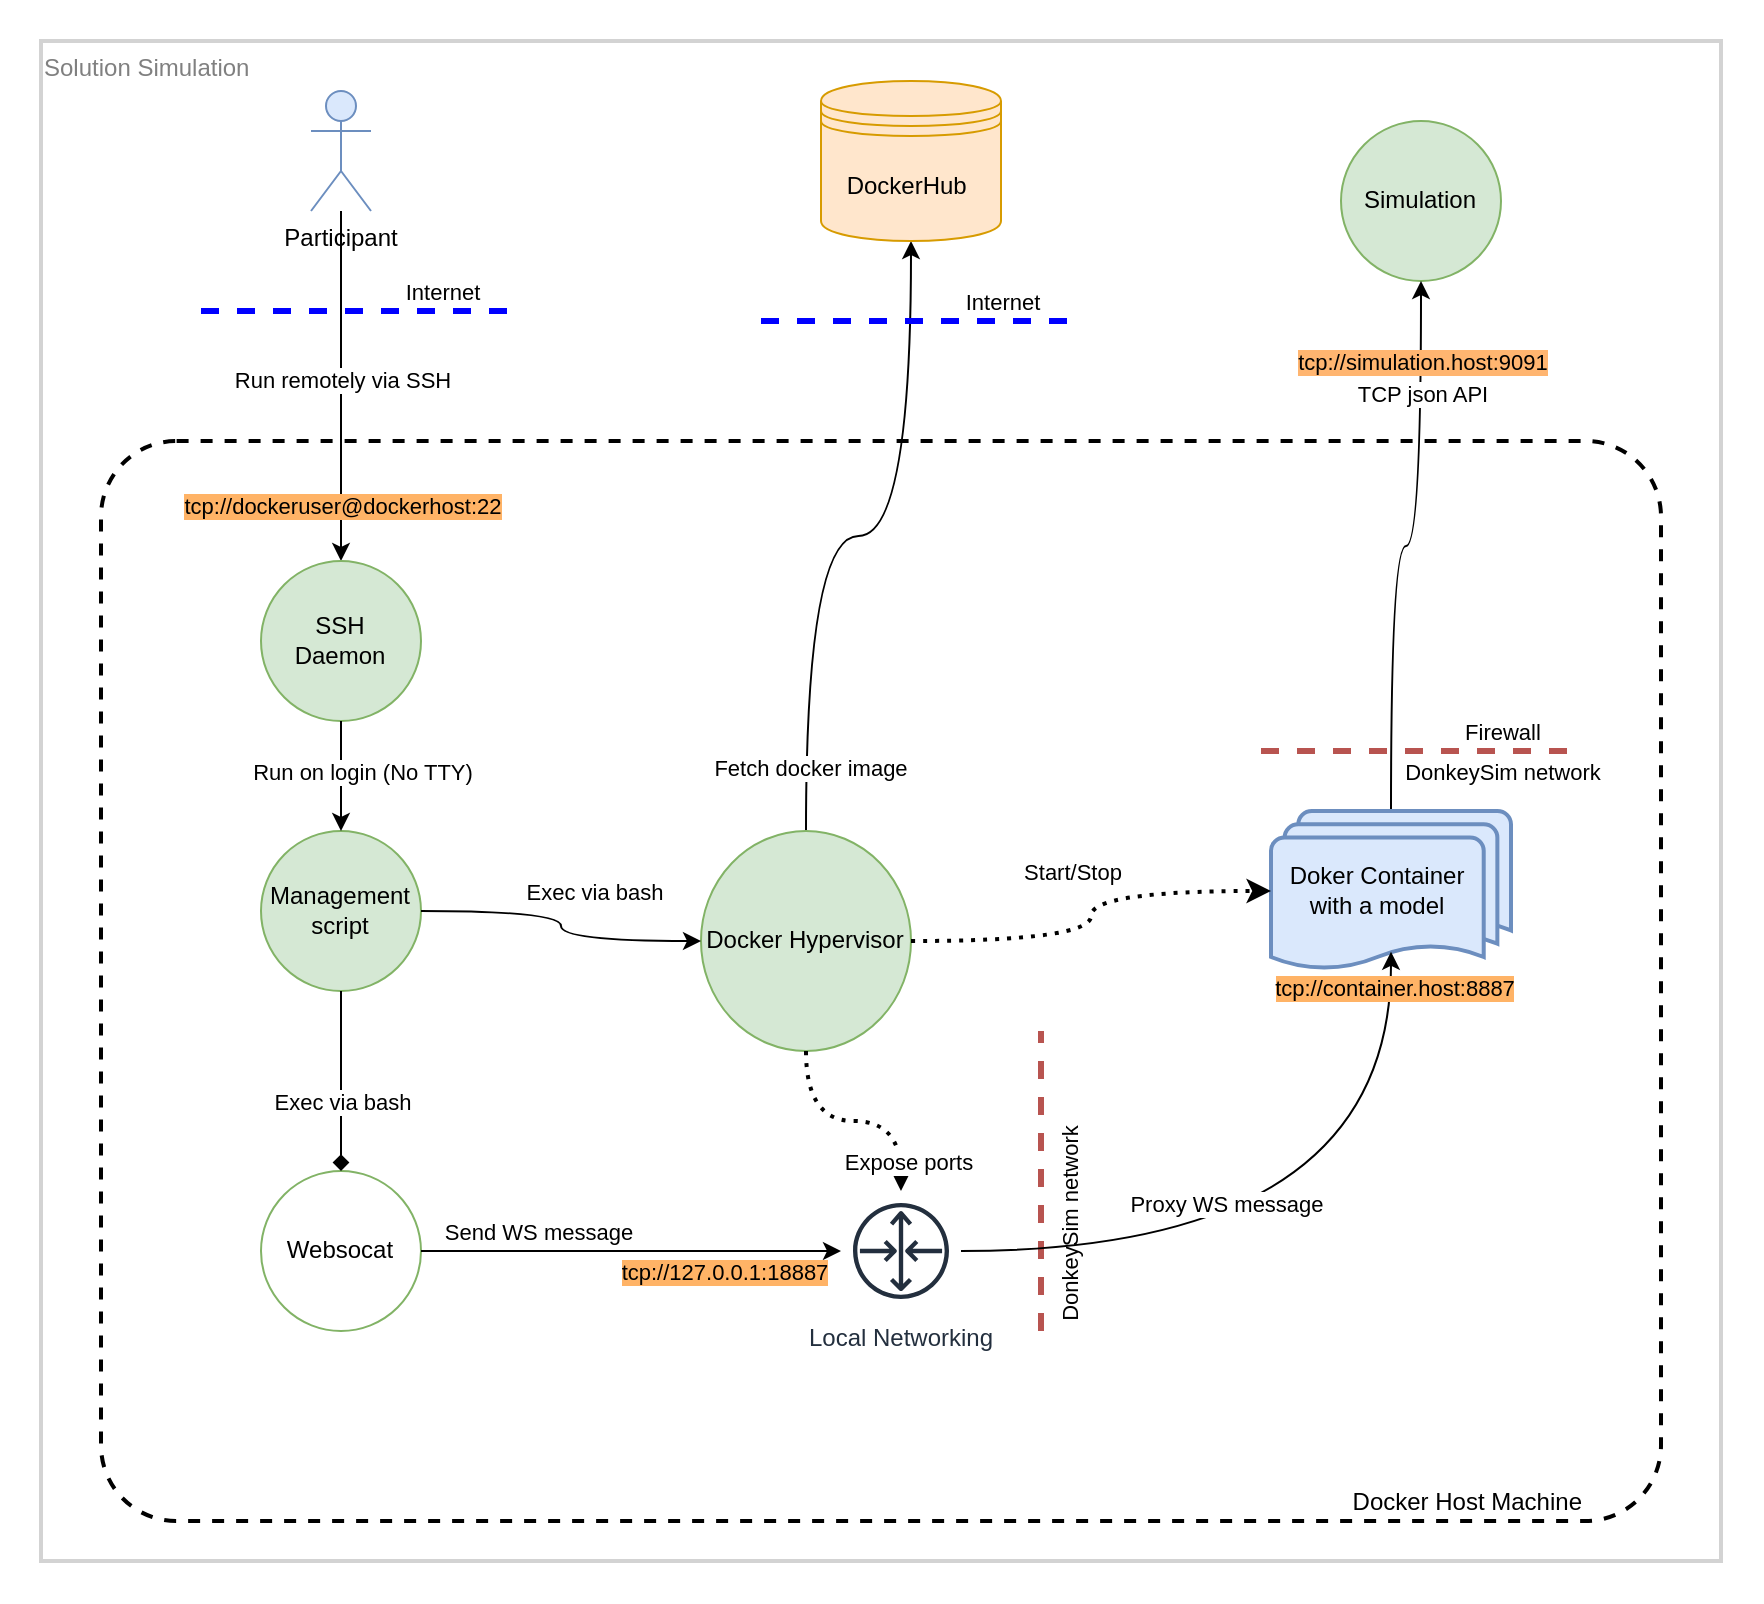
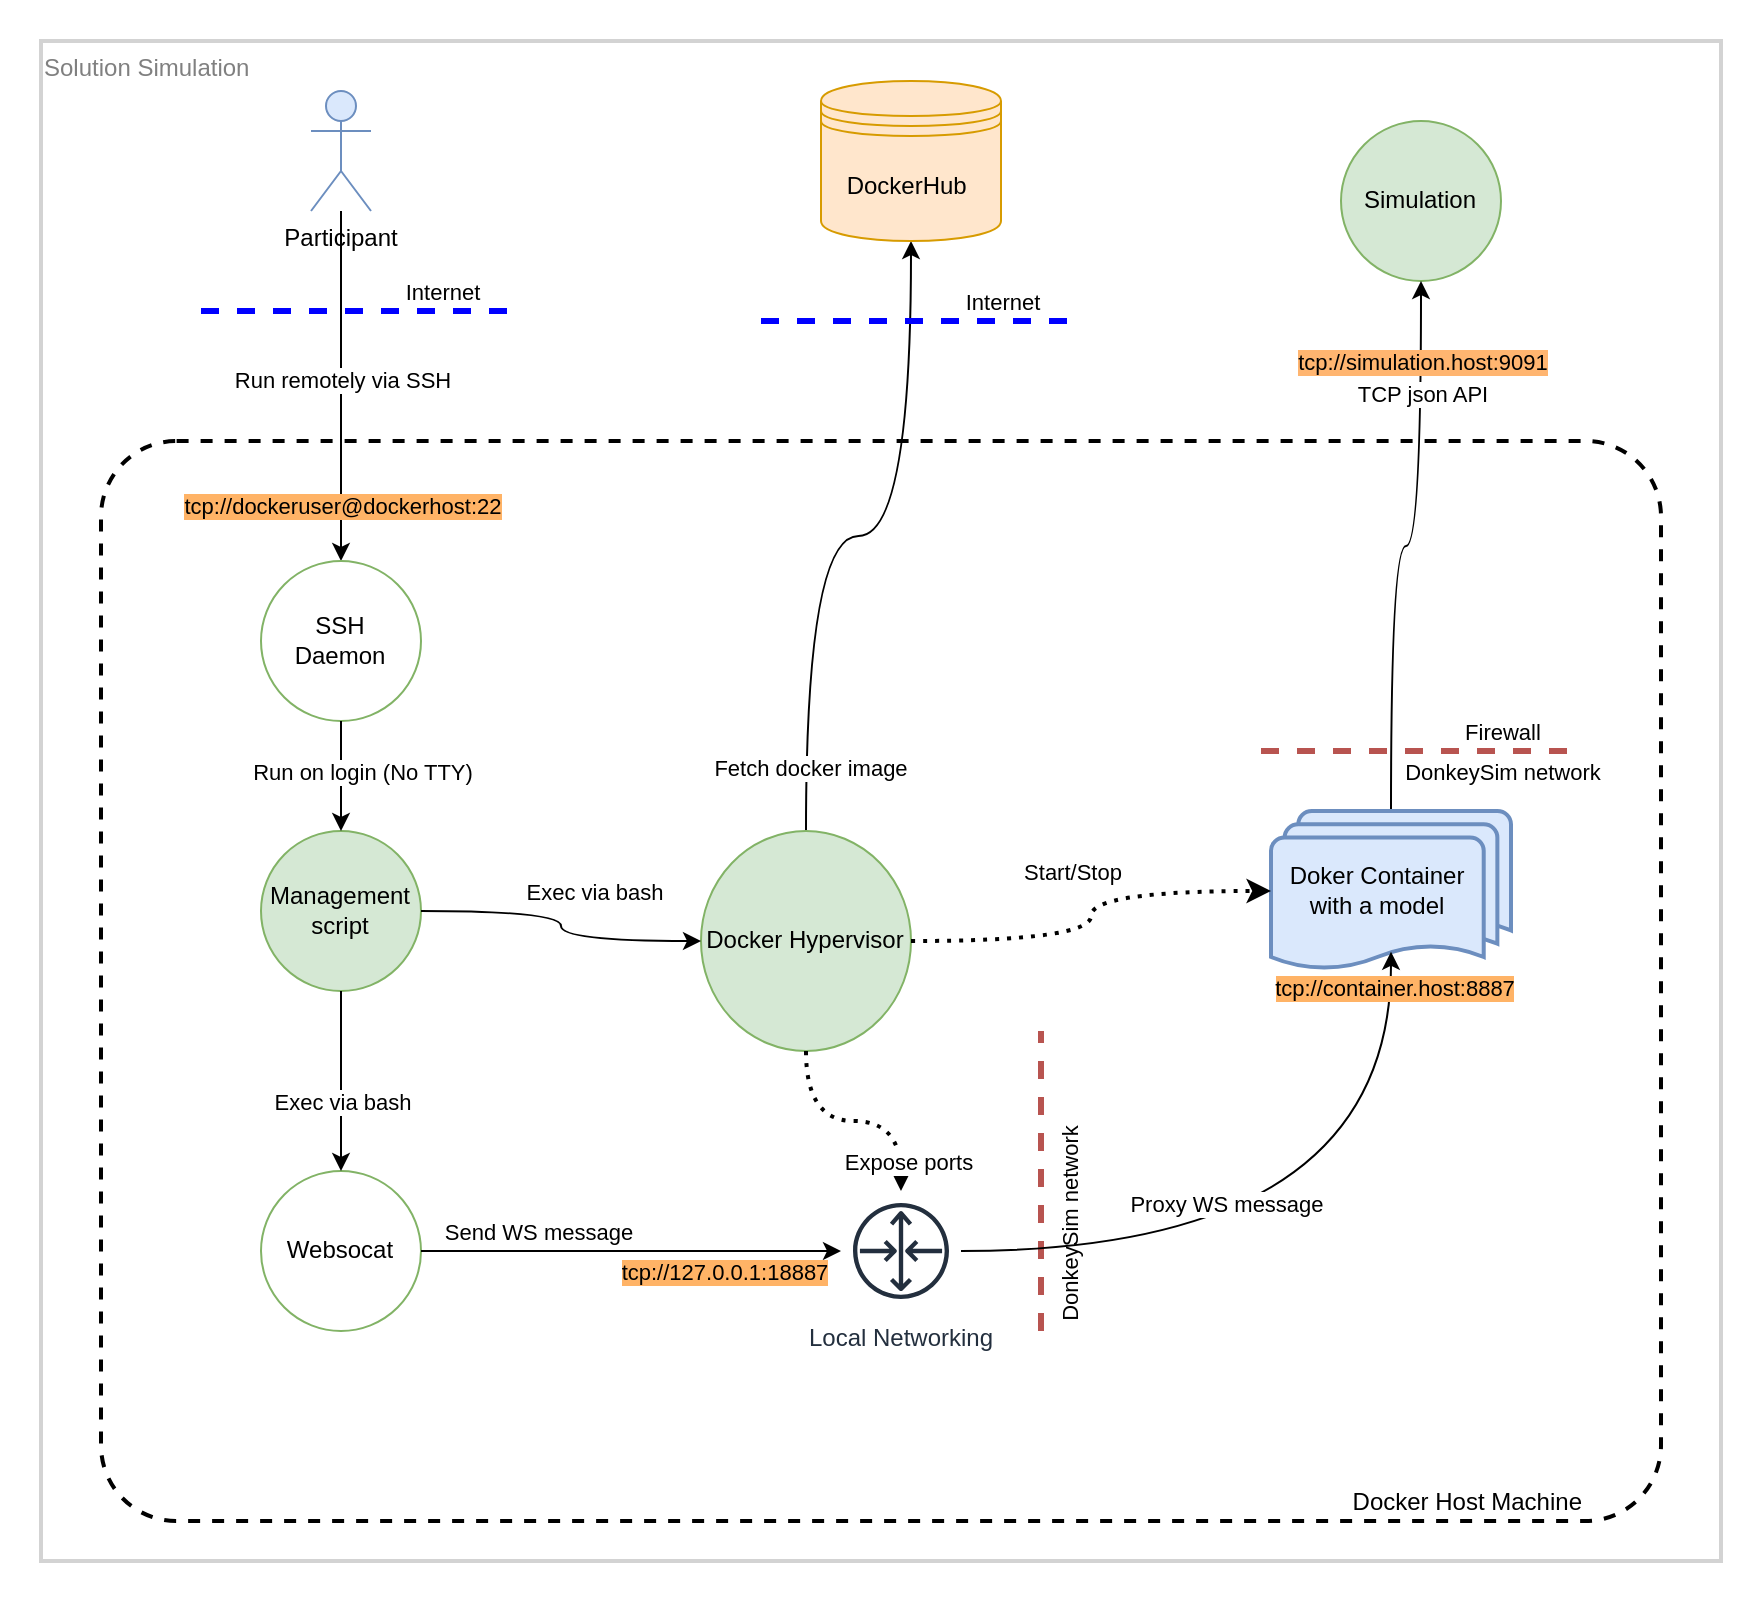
(341, 641) -> (341, 641)
(341, 1155) -> (341, 1156)
